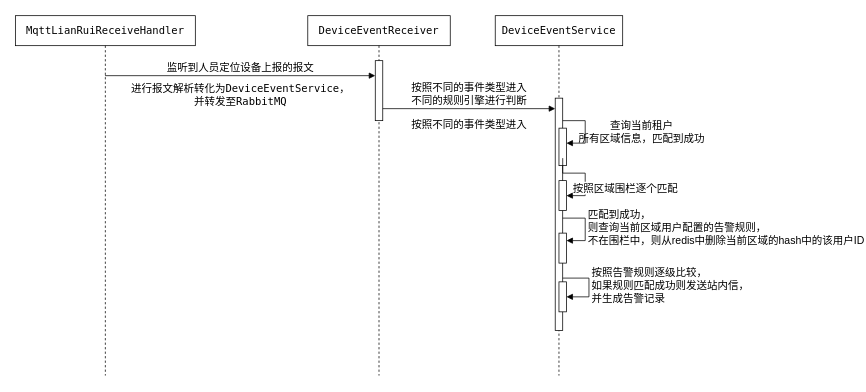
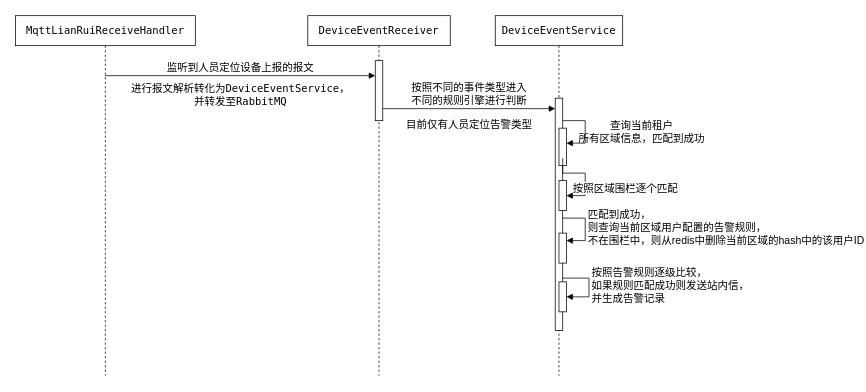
(470, 124) -> (470, 124)
